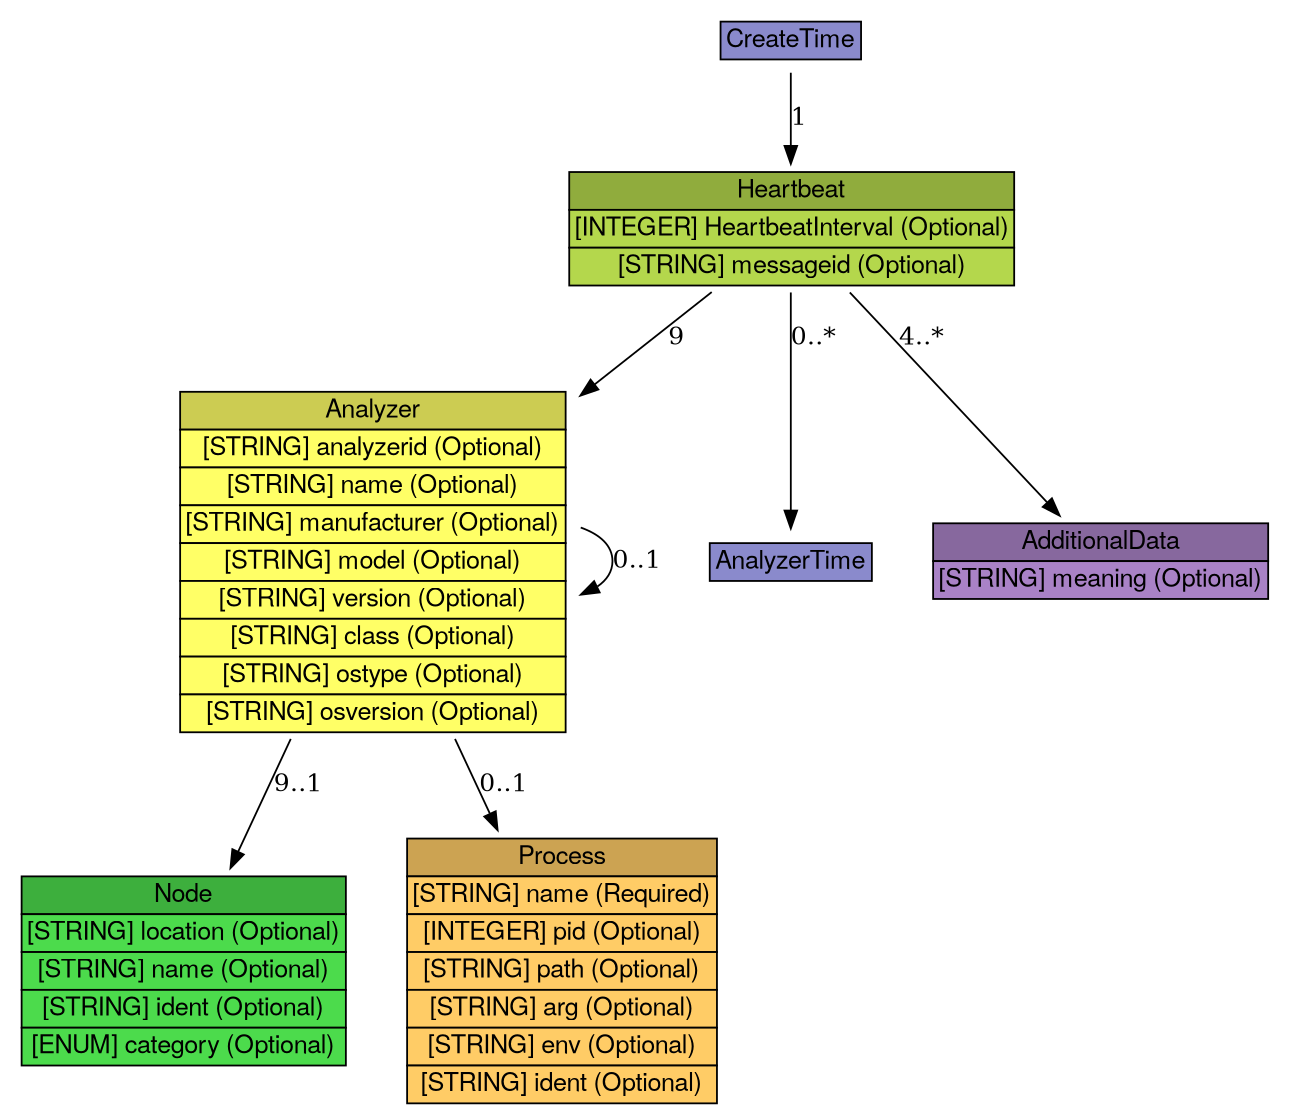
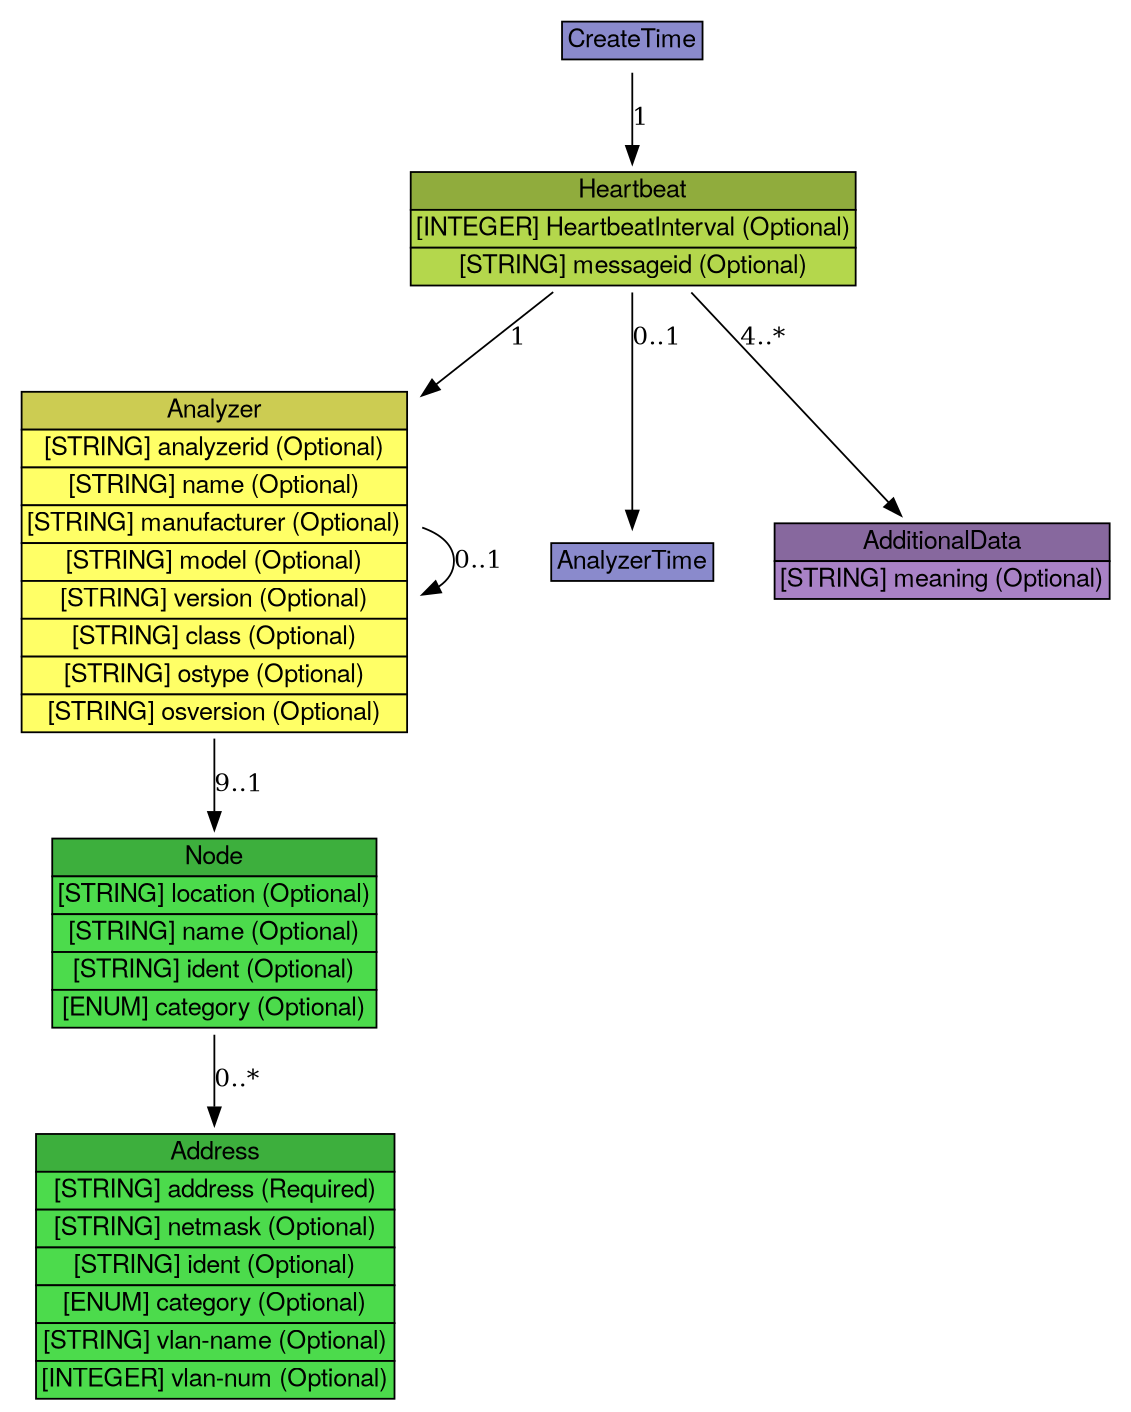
(677, 338) -> (519, 338)
(813, 338) -> (658, 338)
(562, 970) -> none
none -> (214, 1265)
